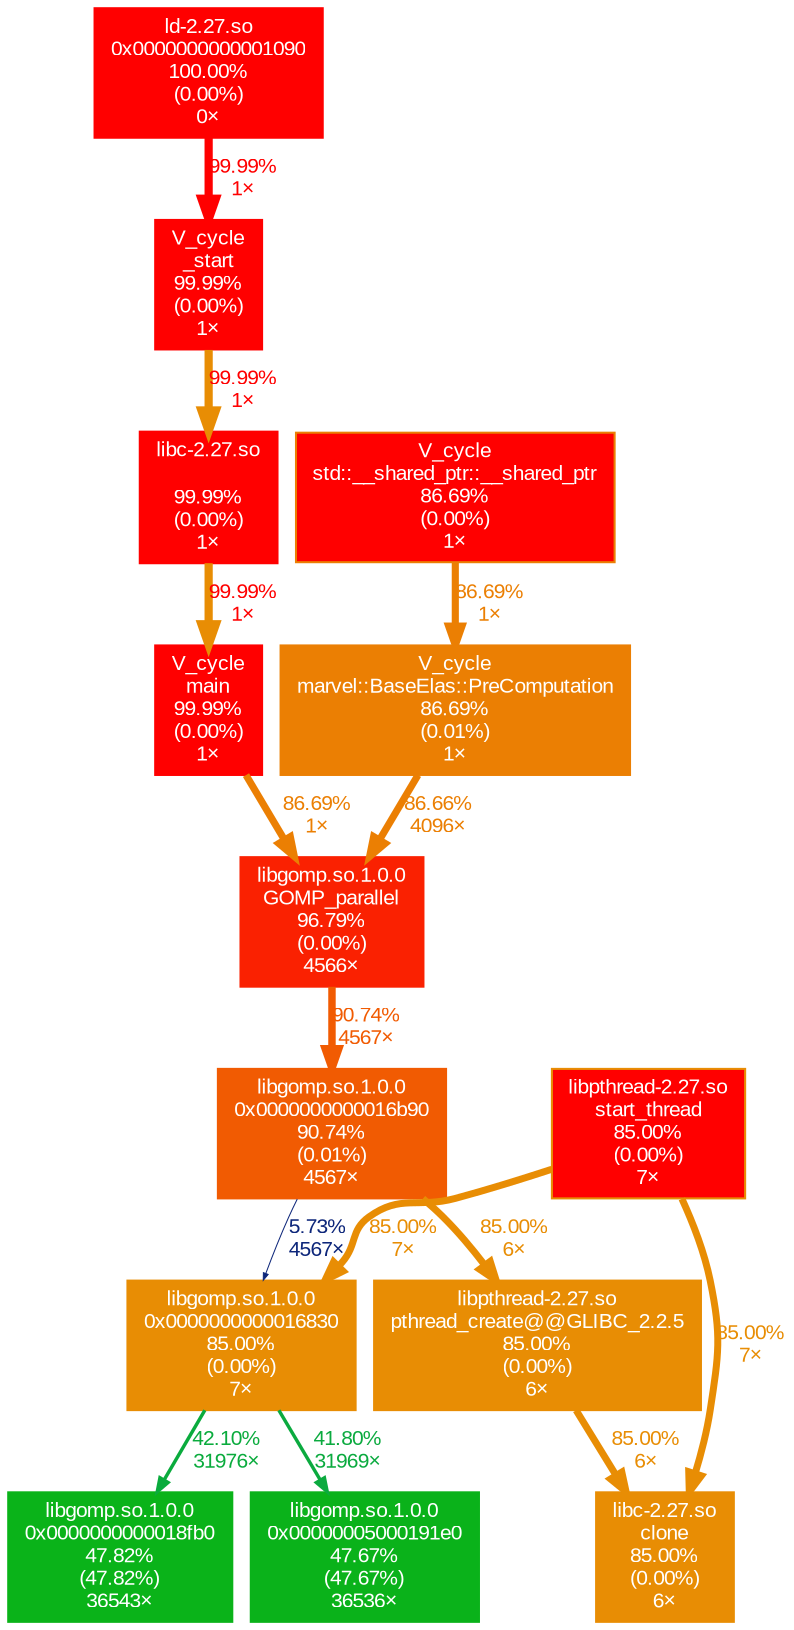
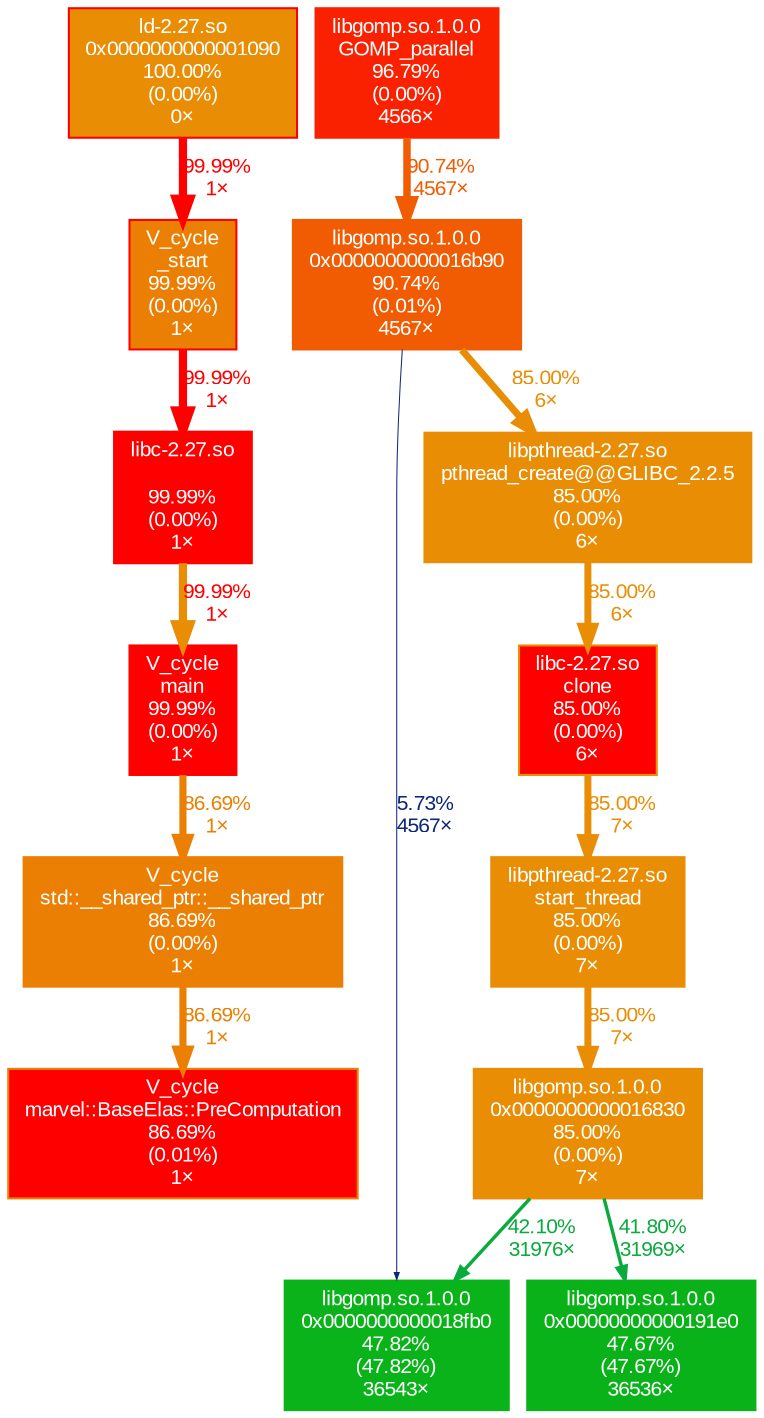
(209, 73) -> (183, 73)
(209, 285) -> (183, 285)
(209, 380) -> (183, 380)
(455, 497) -> (183, 922)
(455, 710) -> (183, 1134)
(265, 807) -> (183, 806)
(399, 807) -> none
(649, 1134) -> (588, 922)
(281, 1236) -> (397, 811)
(718, 1335) -> (588, 806)
(365, 1557) -> (641, 1345)
(665, 1557) -> (588, 710)
